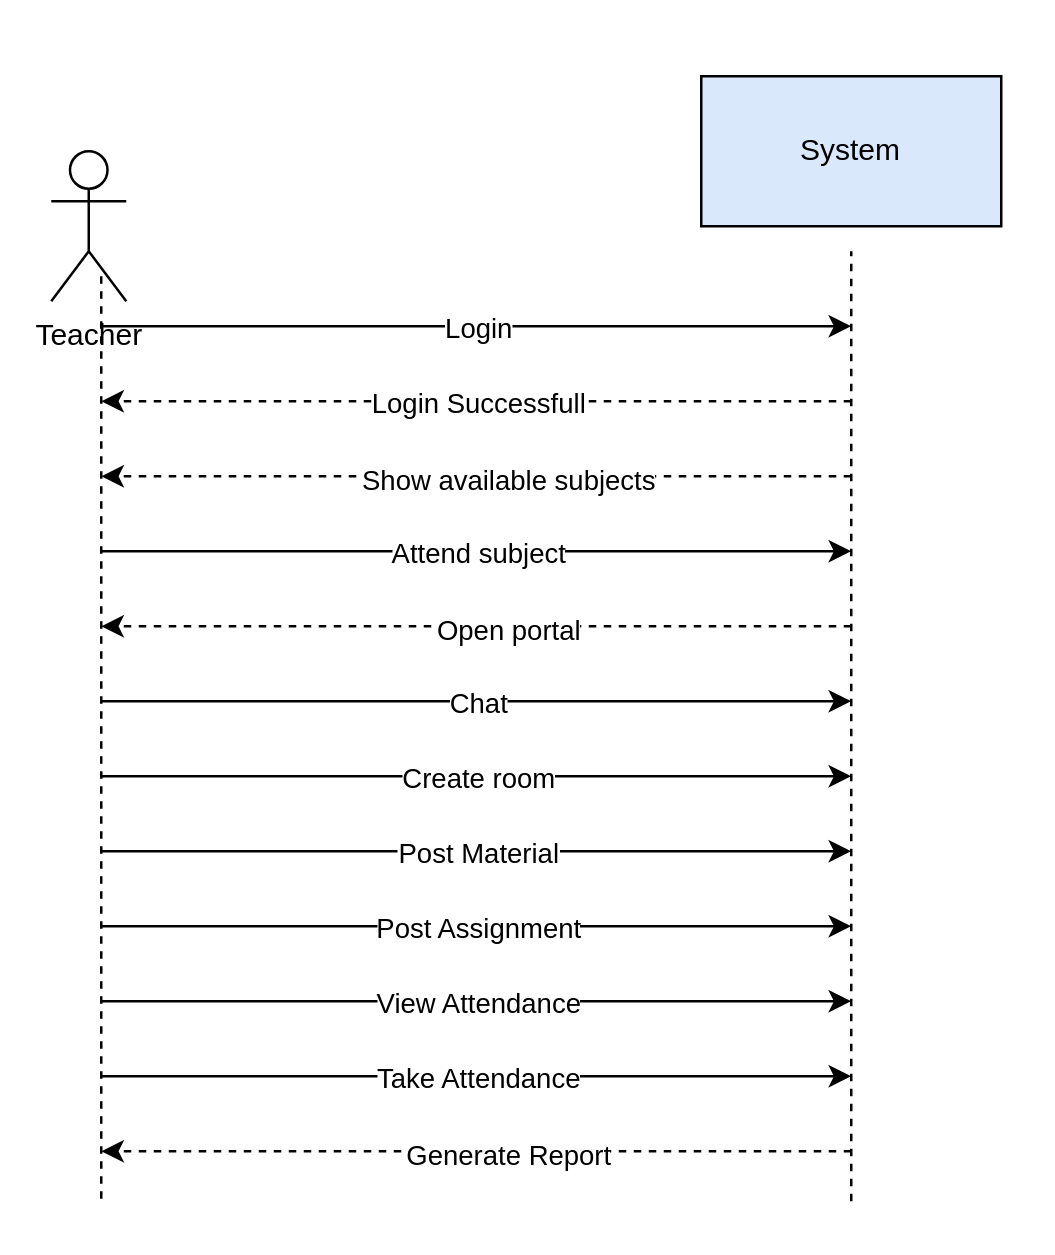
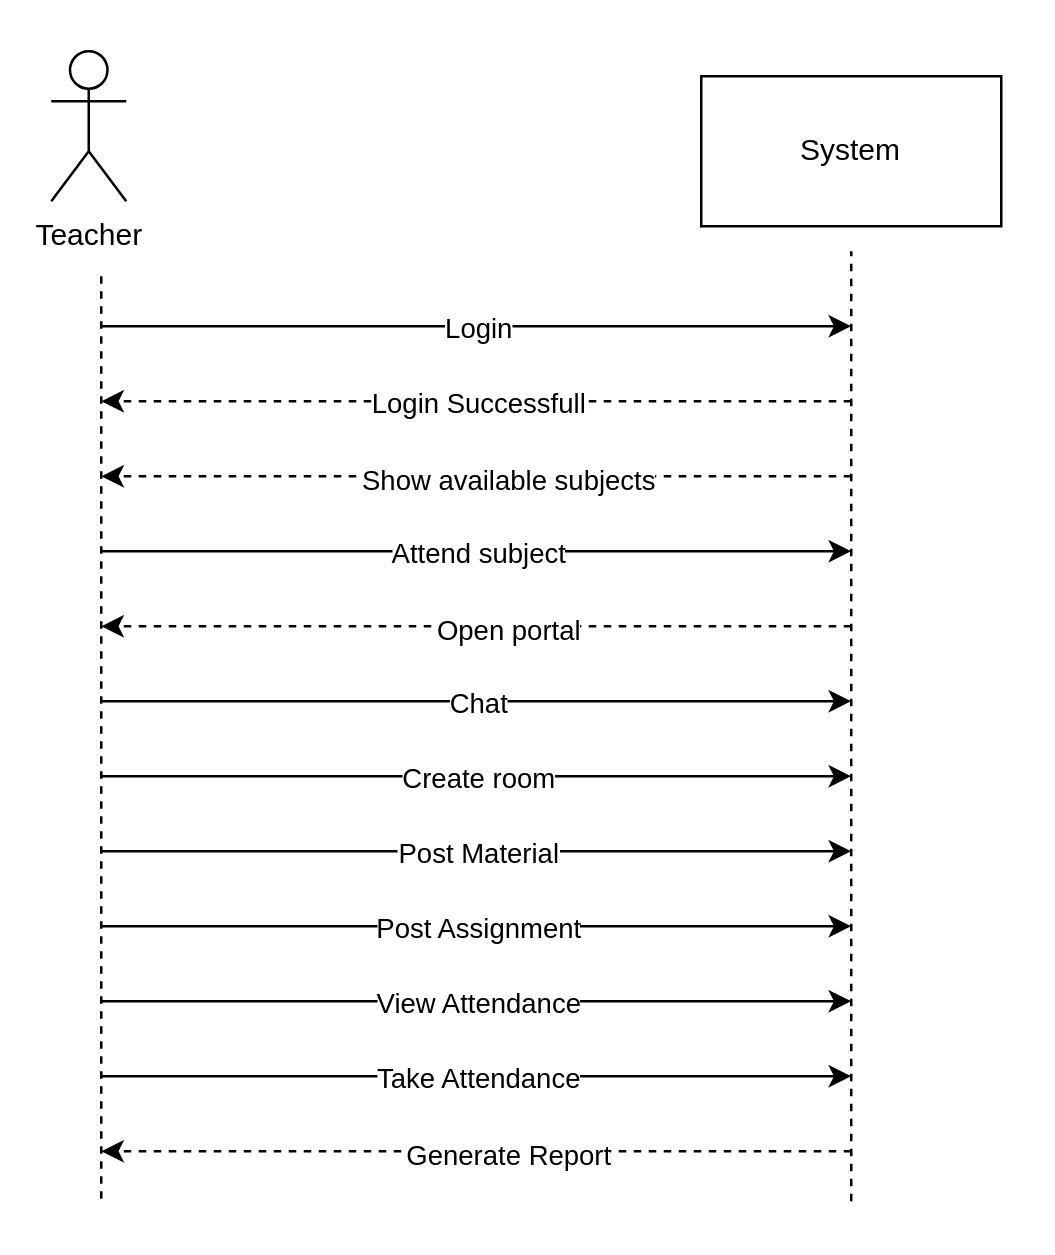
(851, 151) -> (851, 151)
(89, 226) -> (89, 126)
